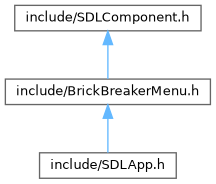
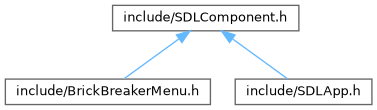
(108, 136) -> (260, 59)
